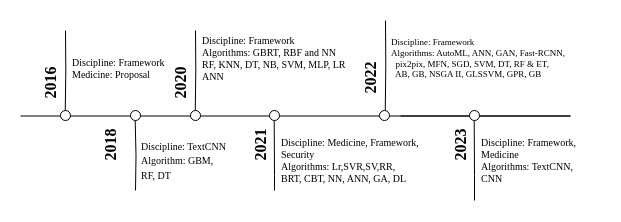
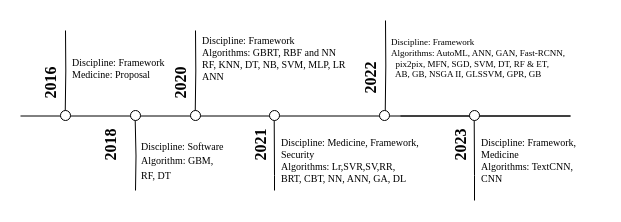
(196, 161) -> (199, 161)
